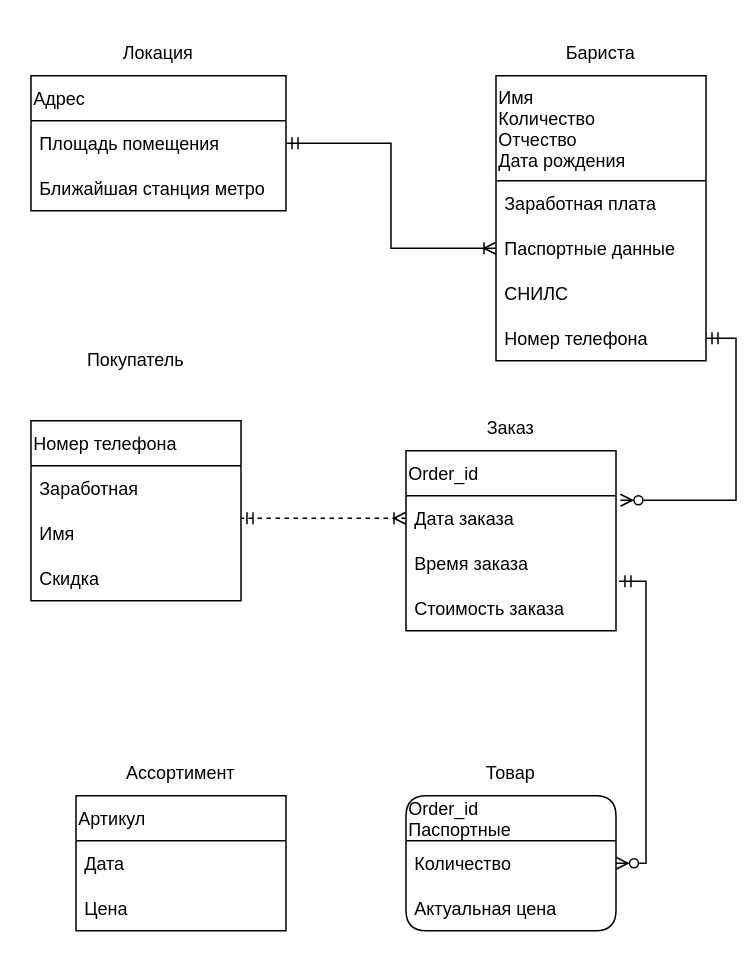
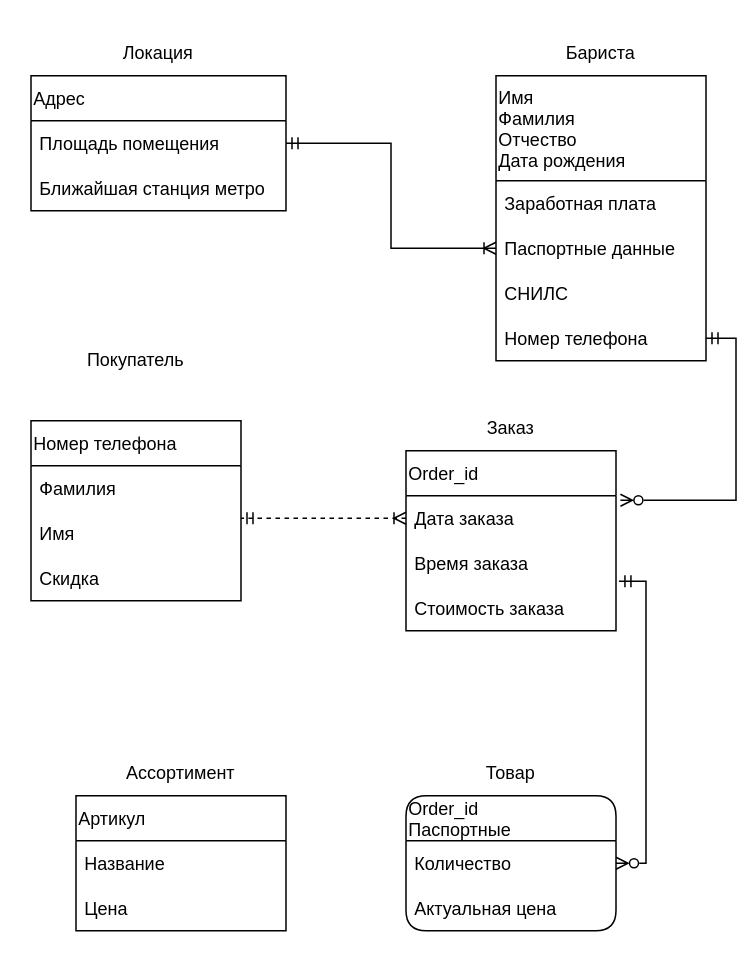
(513, 98) -> (513, 98)
(89, 489) -> (74, 489)
(104, 864) -> (124, 864)
